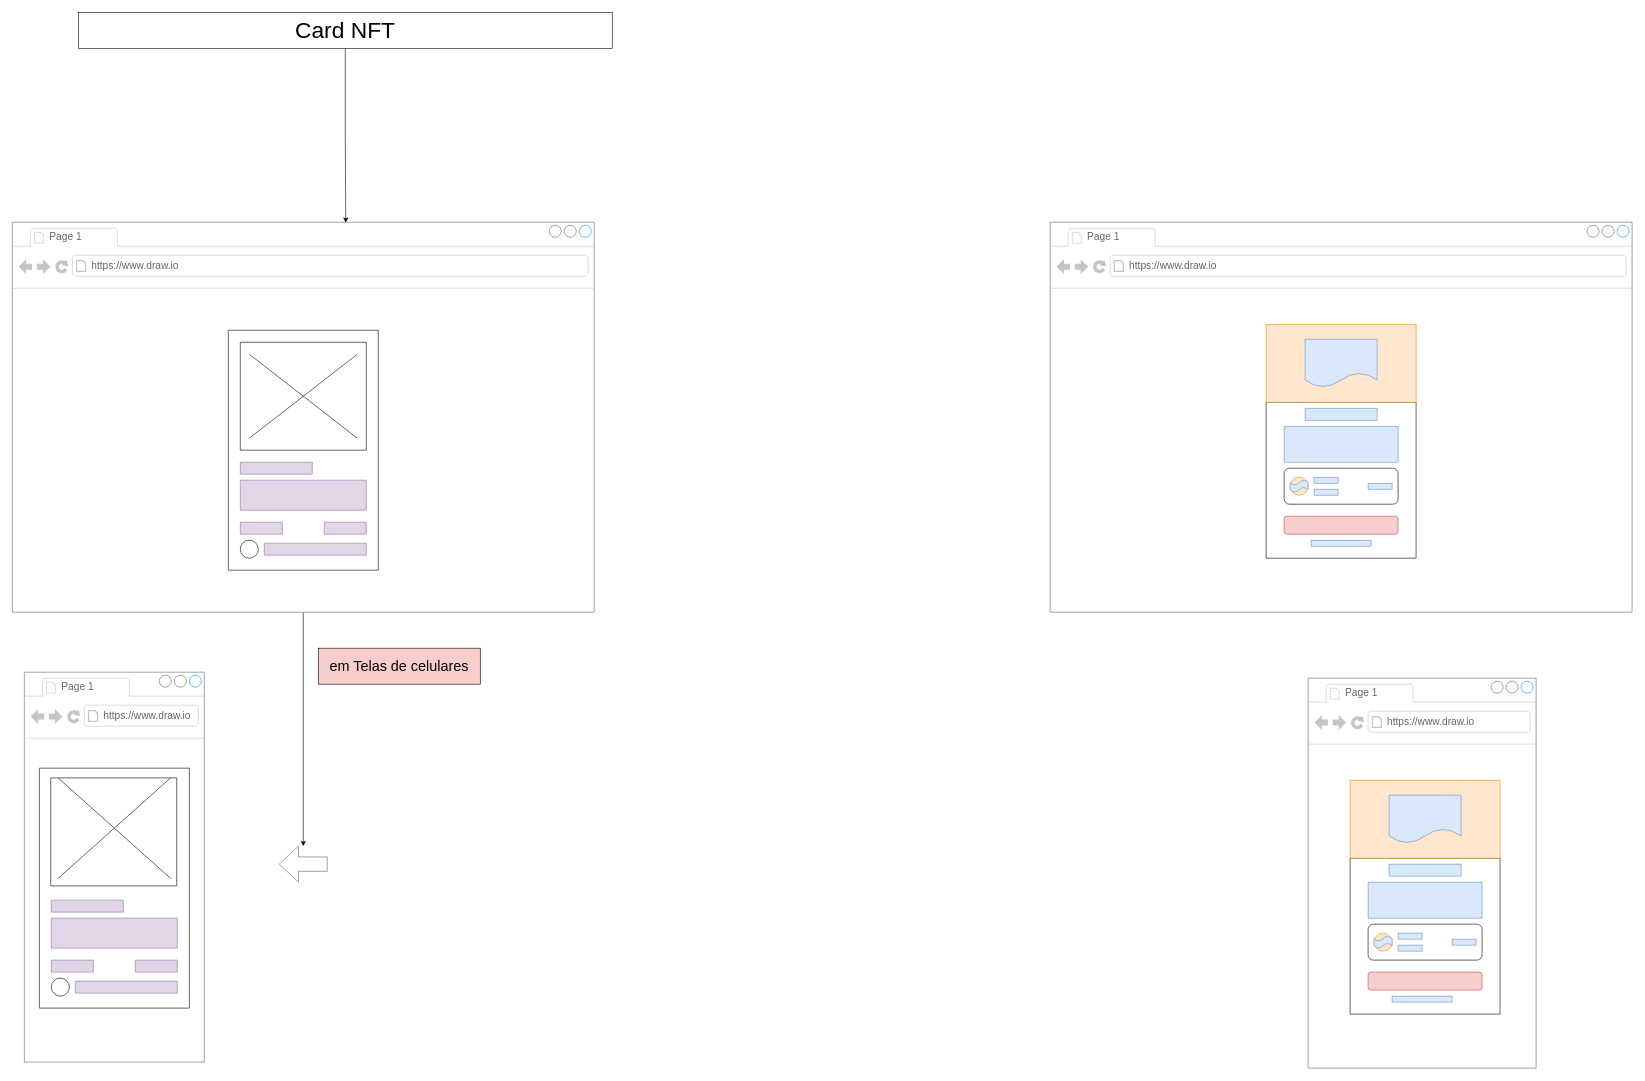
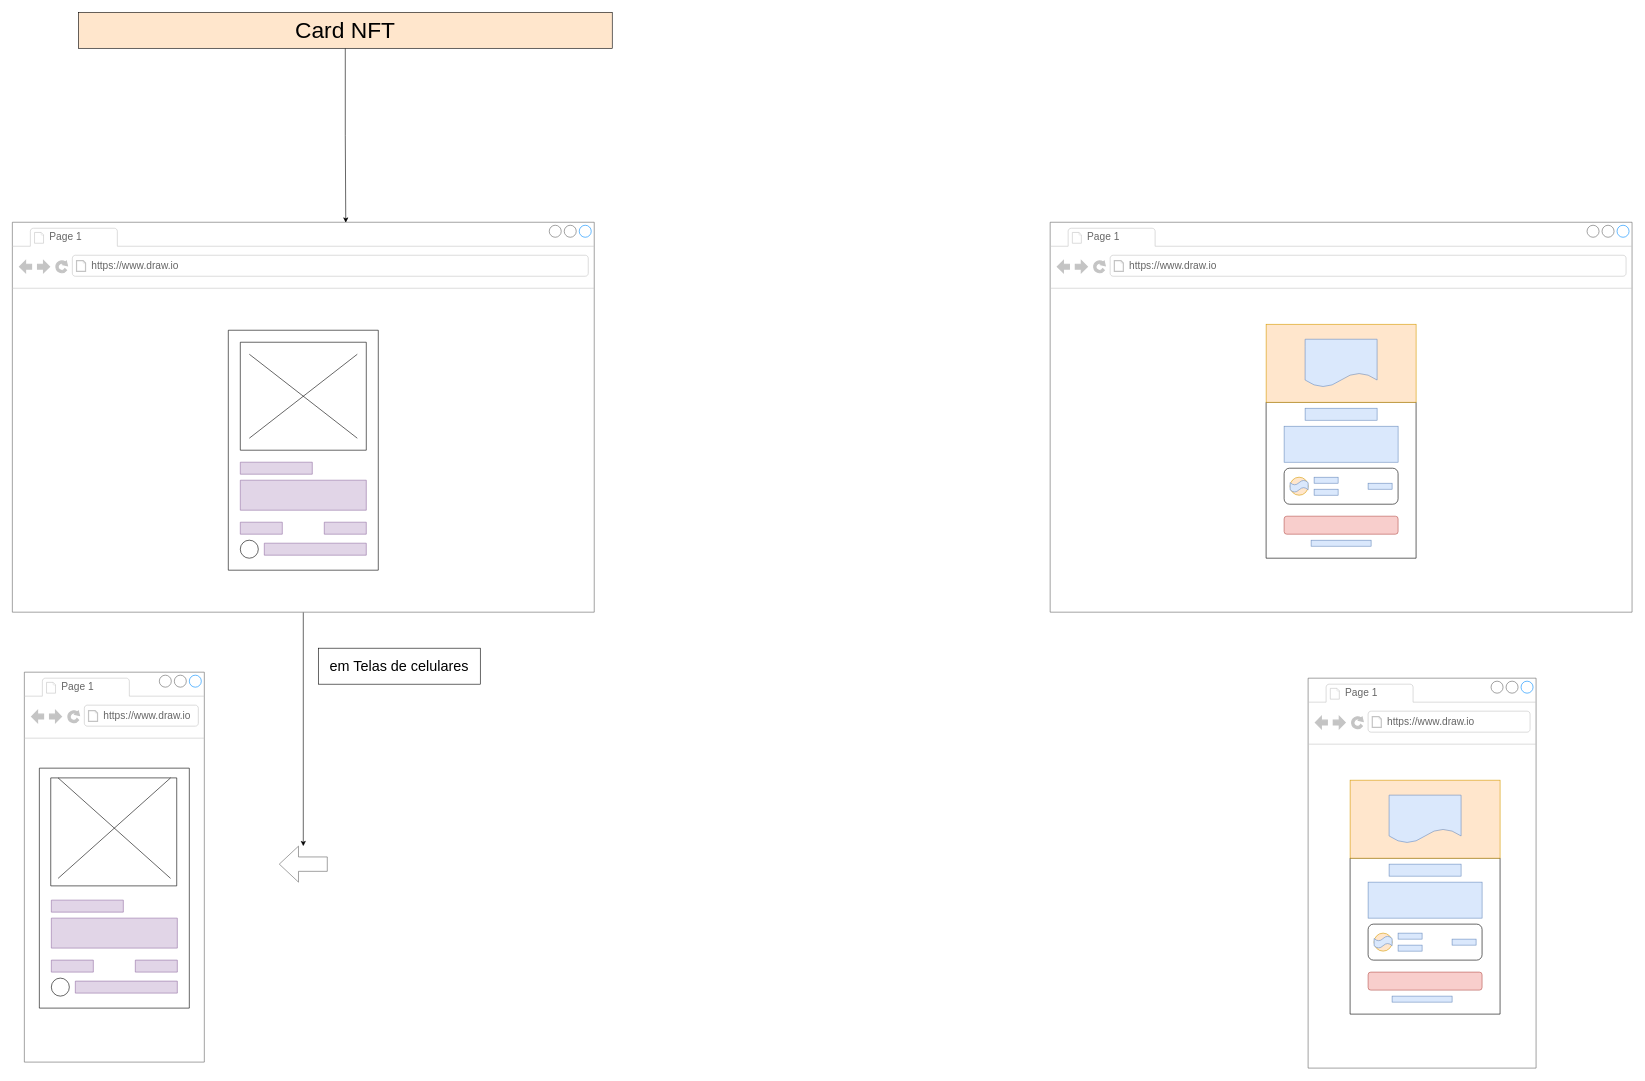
(345, 30) -> (345, 30)
(399, 666) -> (399, 666)
